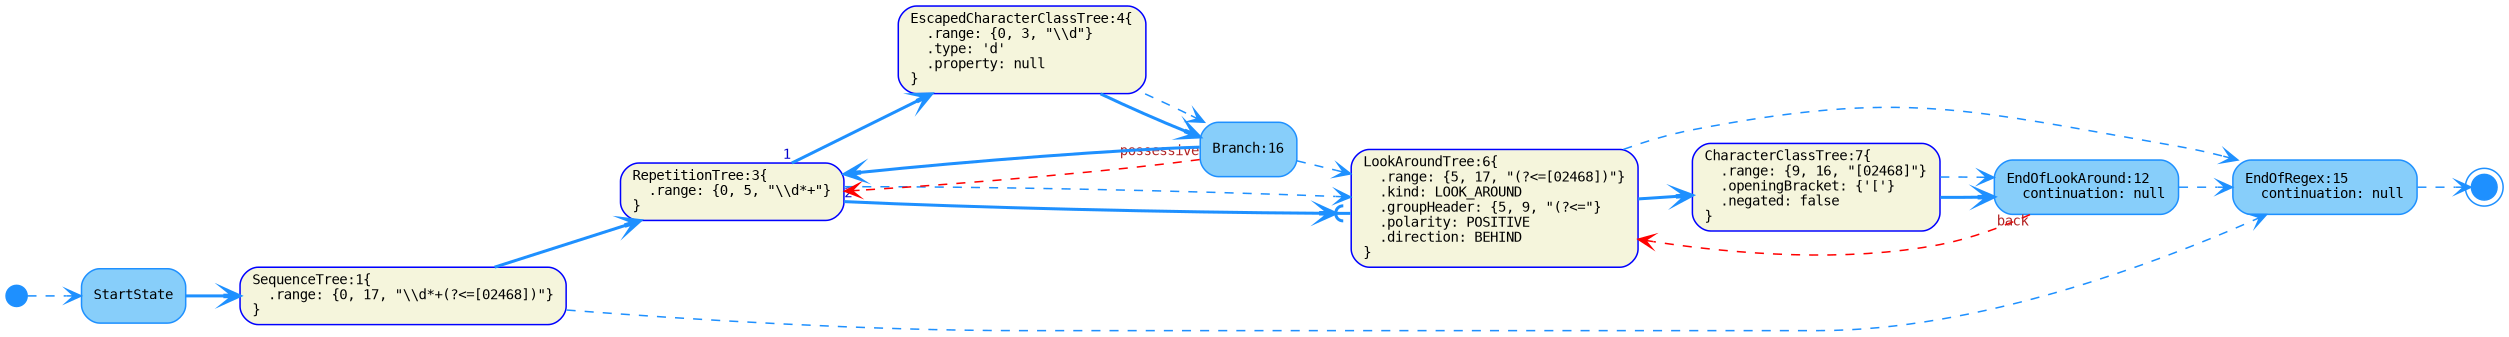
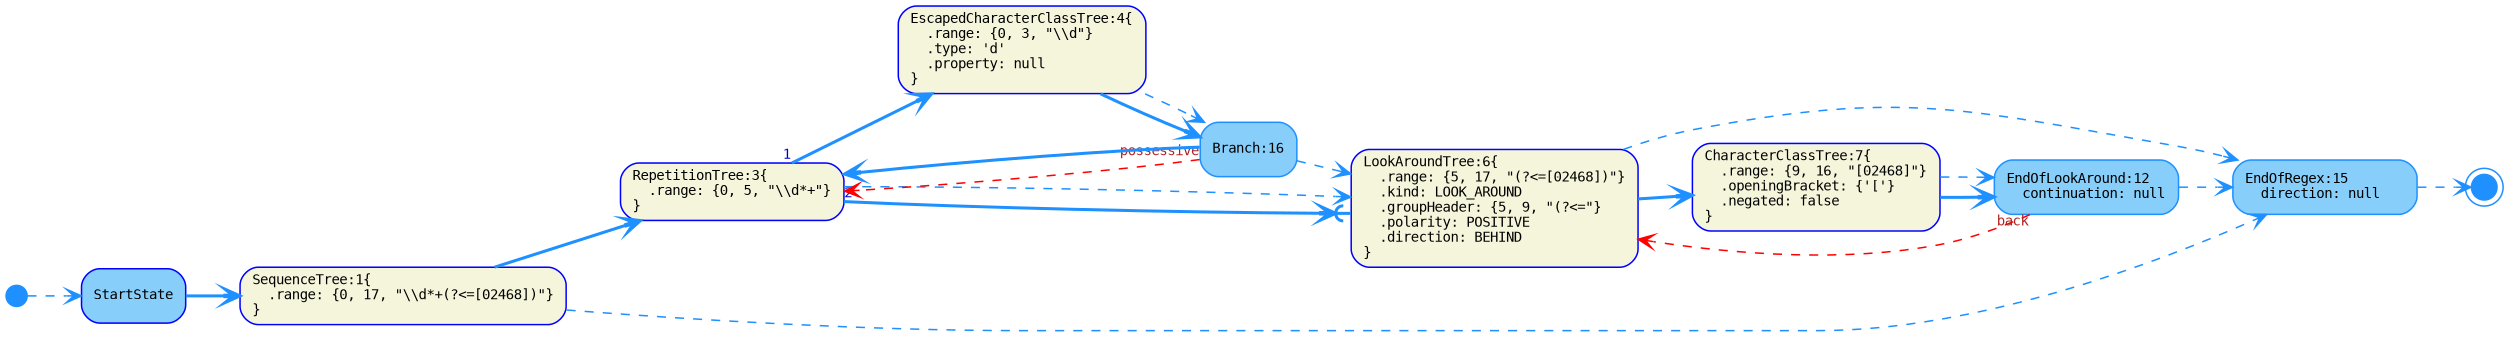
(2325, 187) -> (2325, 187)
(134, 296) -> (134, 296)
